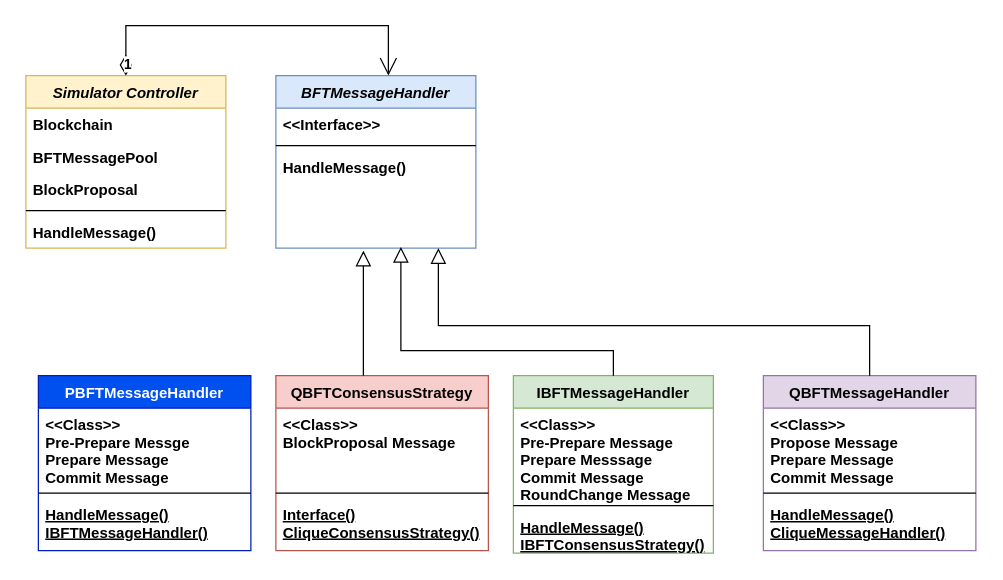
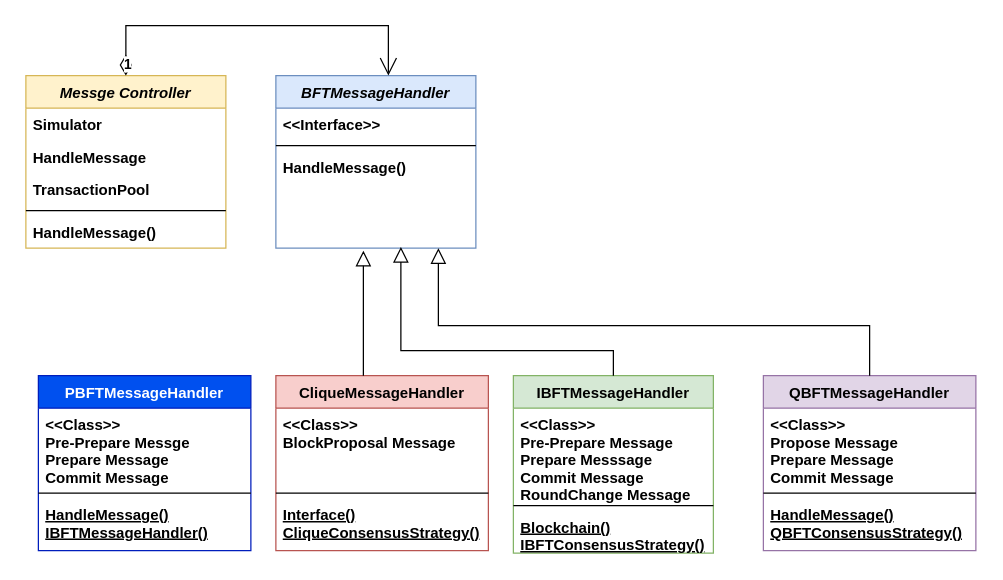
(125, 93) -> (125, 93)
(71, 125) -> (66, 125)
(89, 158) -> (85, 158)
(83, 190) -> (92, 190)
(381, 393) -> (381, 393)
(831, 515) -> (831, 515)
(581, 528) -> (567, 528)
